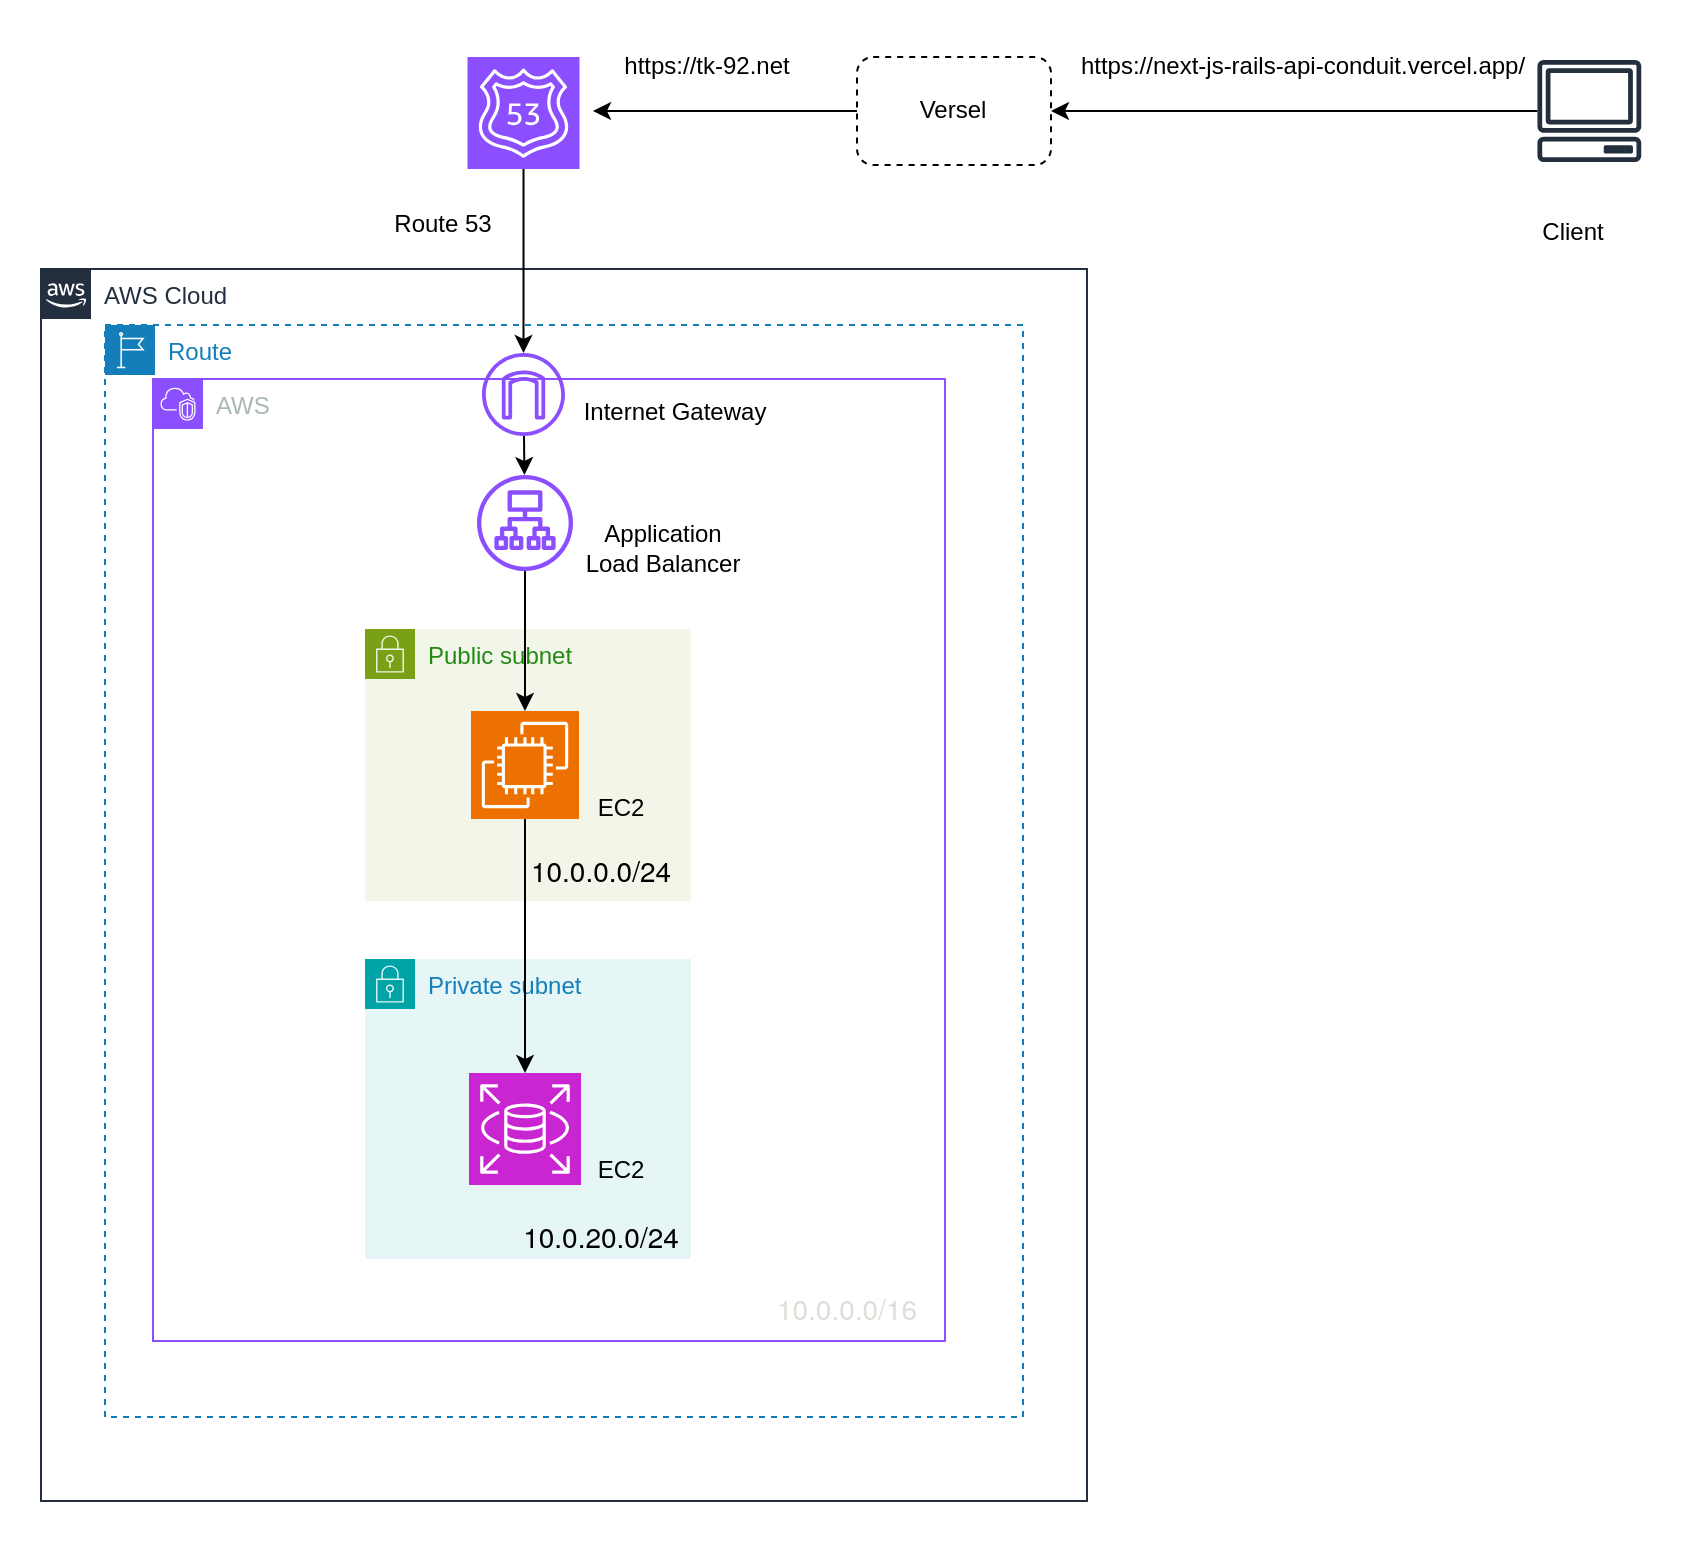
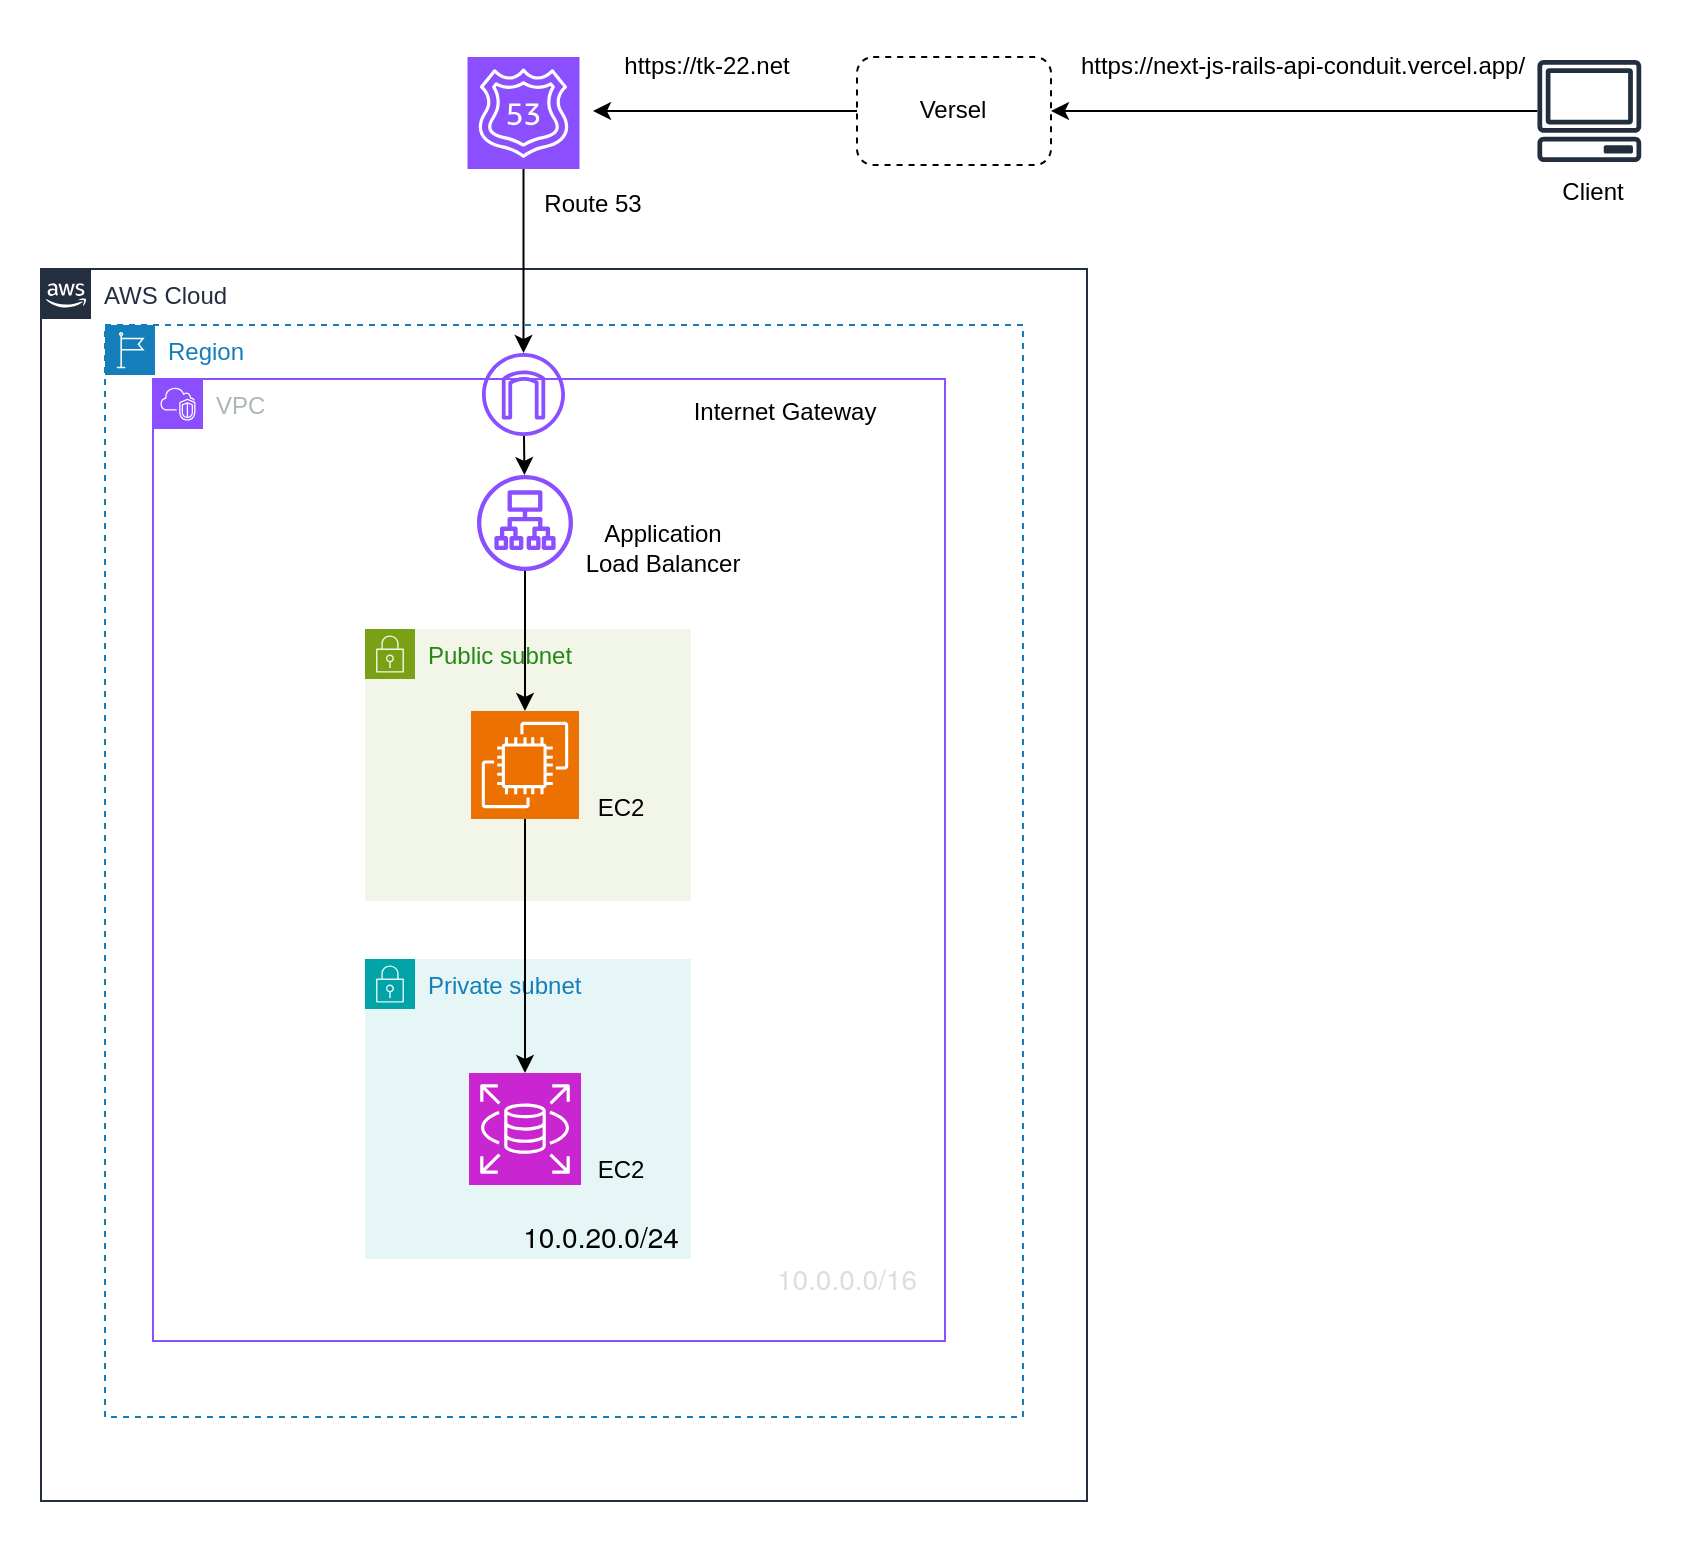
(708, 67) -> (708, 67)
(442, 225) -> (592, 205)
(1573, 233) -> (1593, 193)
(203, 353) -> (206, 353)
(237, 407) -> (237, 407)
(674, 413) -> (784, 413)
(601, 871) -> none
(848, 1308) -> (848, 1278)
